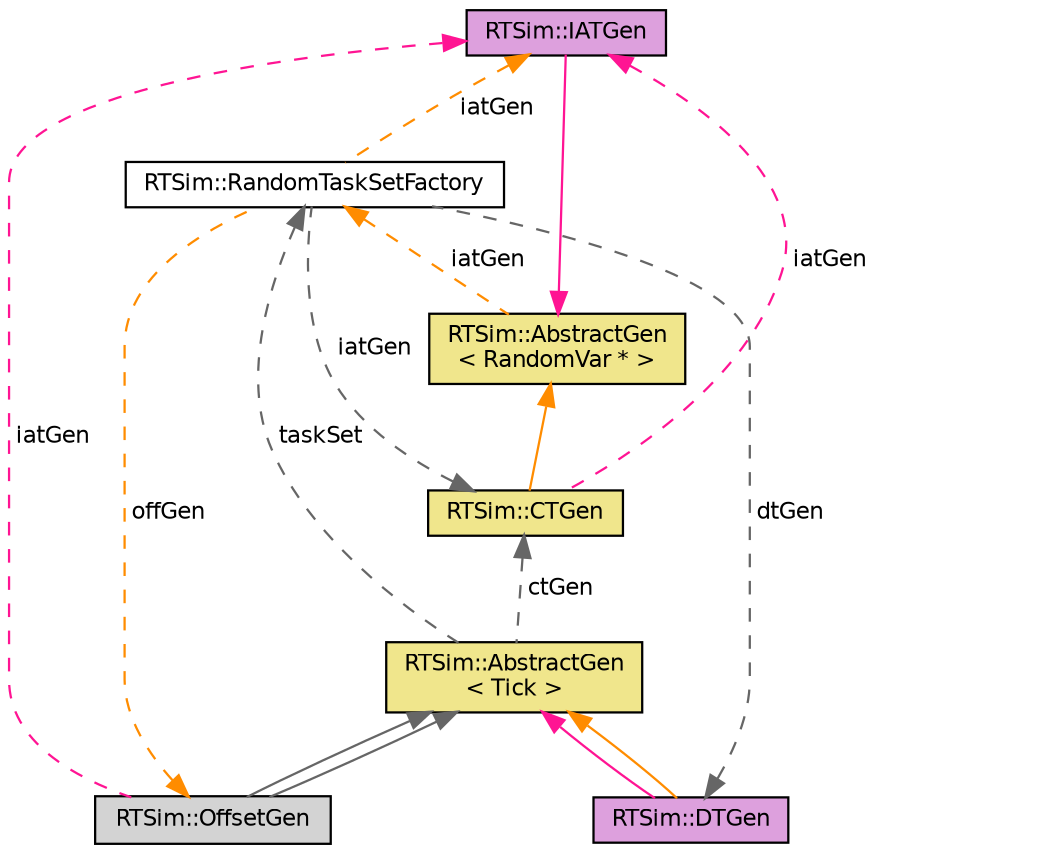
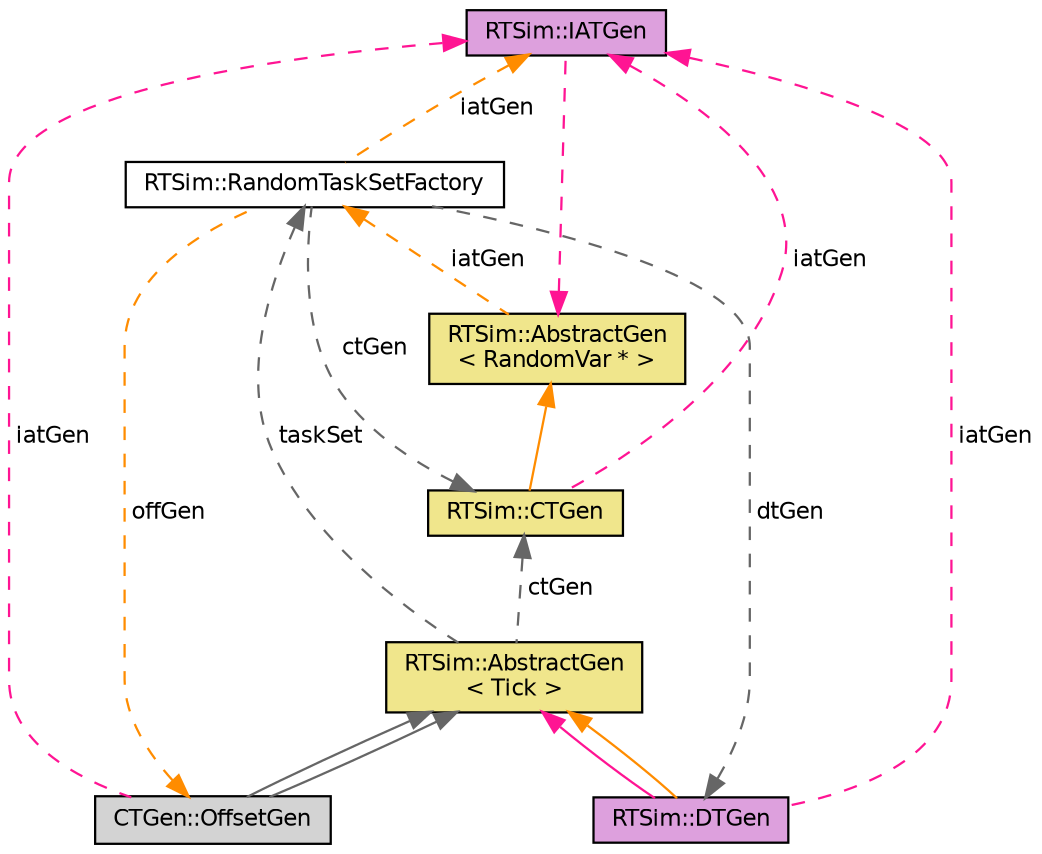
(562, 173) -> (562, 173)
(372, 349) -> (372, 349)
none -> (951, 391)
(213, 820) -> (213, 820)
